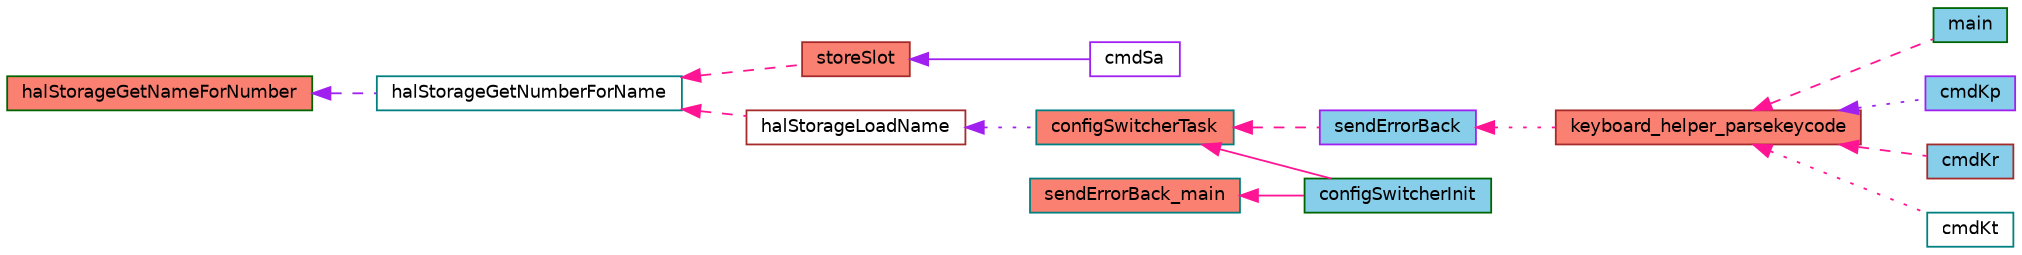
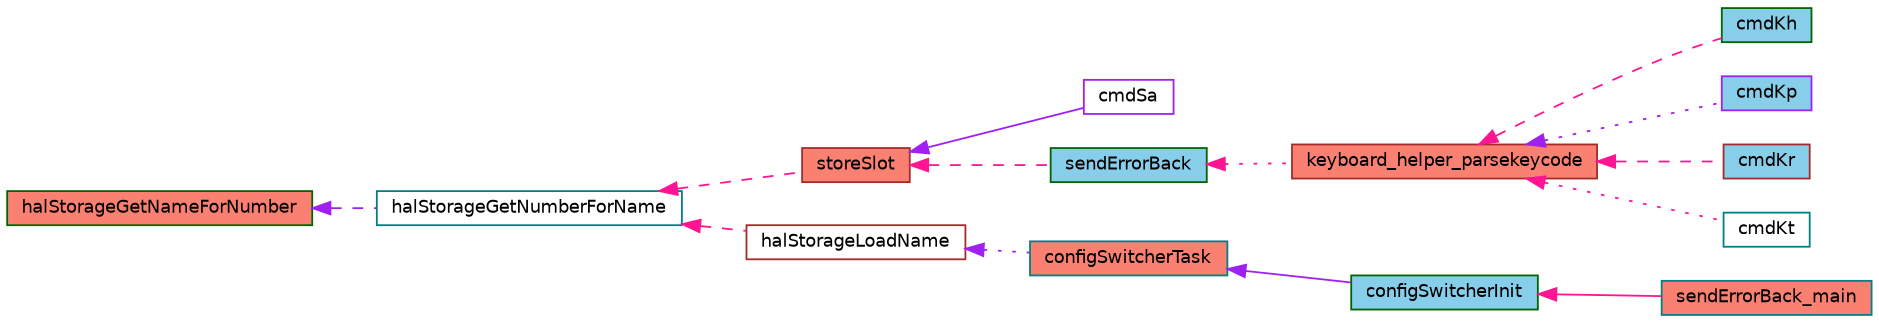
(1970, 25) -> (1767, 25)
(1286, 127) -> (990, 165)
(1398, 127) -> (1129, 165)
(1276, 164) -> (1298, 277)
(1281, 196) -> (1609, 295)
